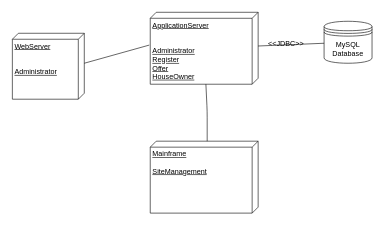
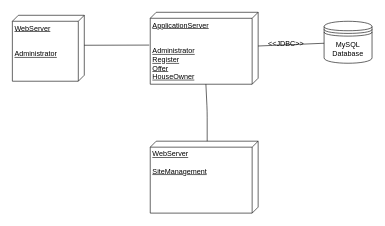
(48, 66) -> (48, 48)
(180, 159) -> (180, 159)
